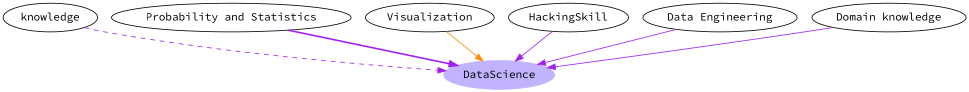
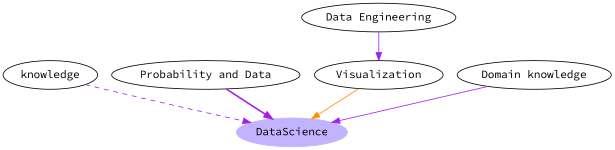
(231, 18) -> (206, 75)
(569, 18) -> none
(611, 46) -> (379, 42)
